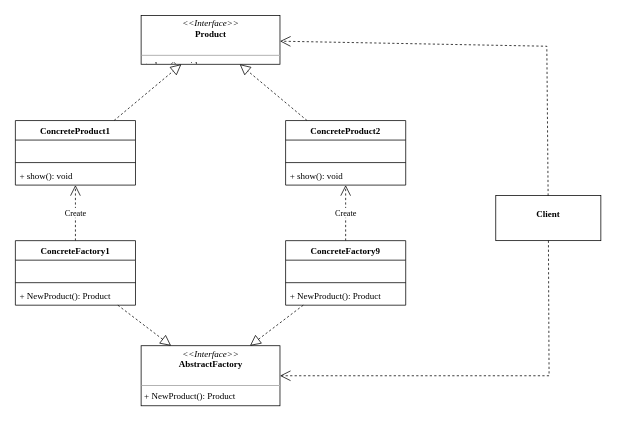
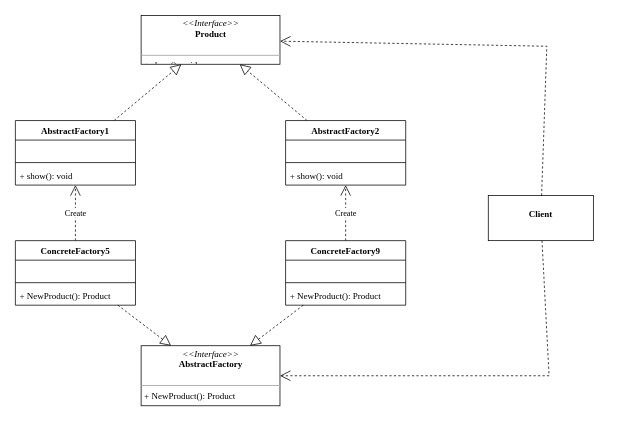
(75, 131) -> (75, 131)
(345, 131) -> (345, 131)
(548, 218) -> (540, 218)
(75, 251) -> (75, 251)
